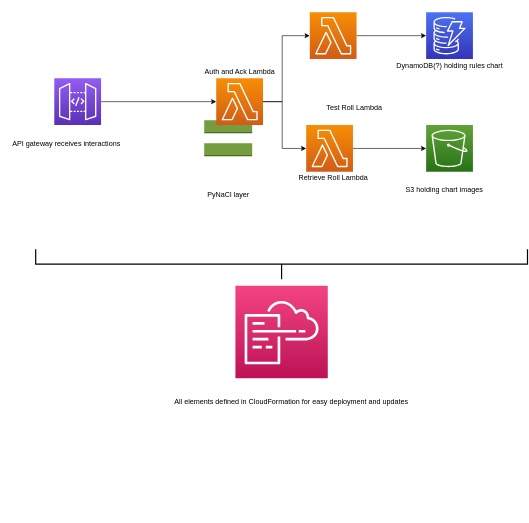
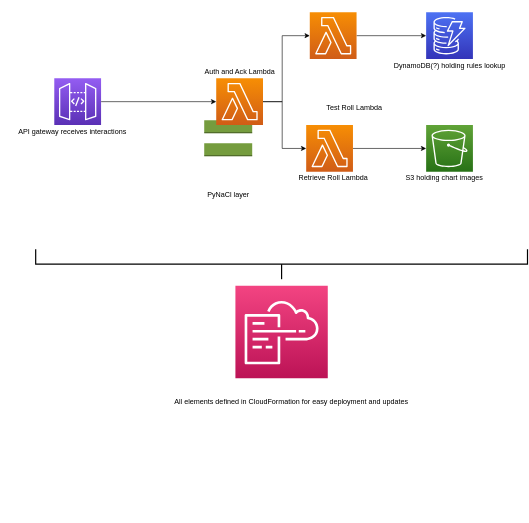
(450, 66) -> (450, 66)
(66, 144) -> (72, 132)
(444, 190) -> (444, 178)
